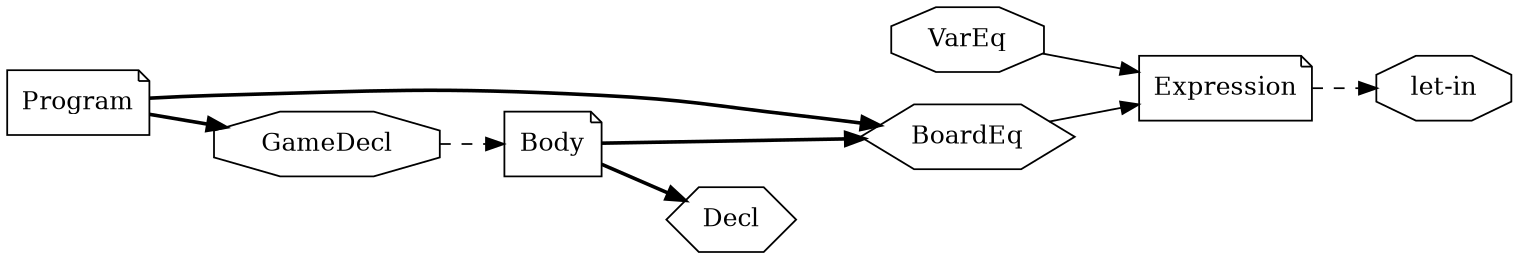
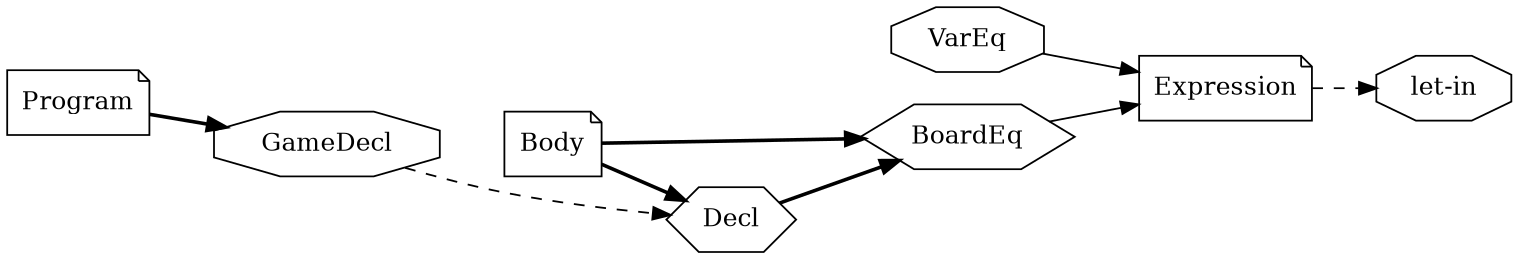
(506, 92) -> (831, 185)
(463, 144) -> (528, 197)
